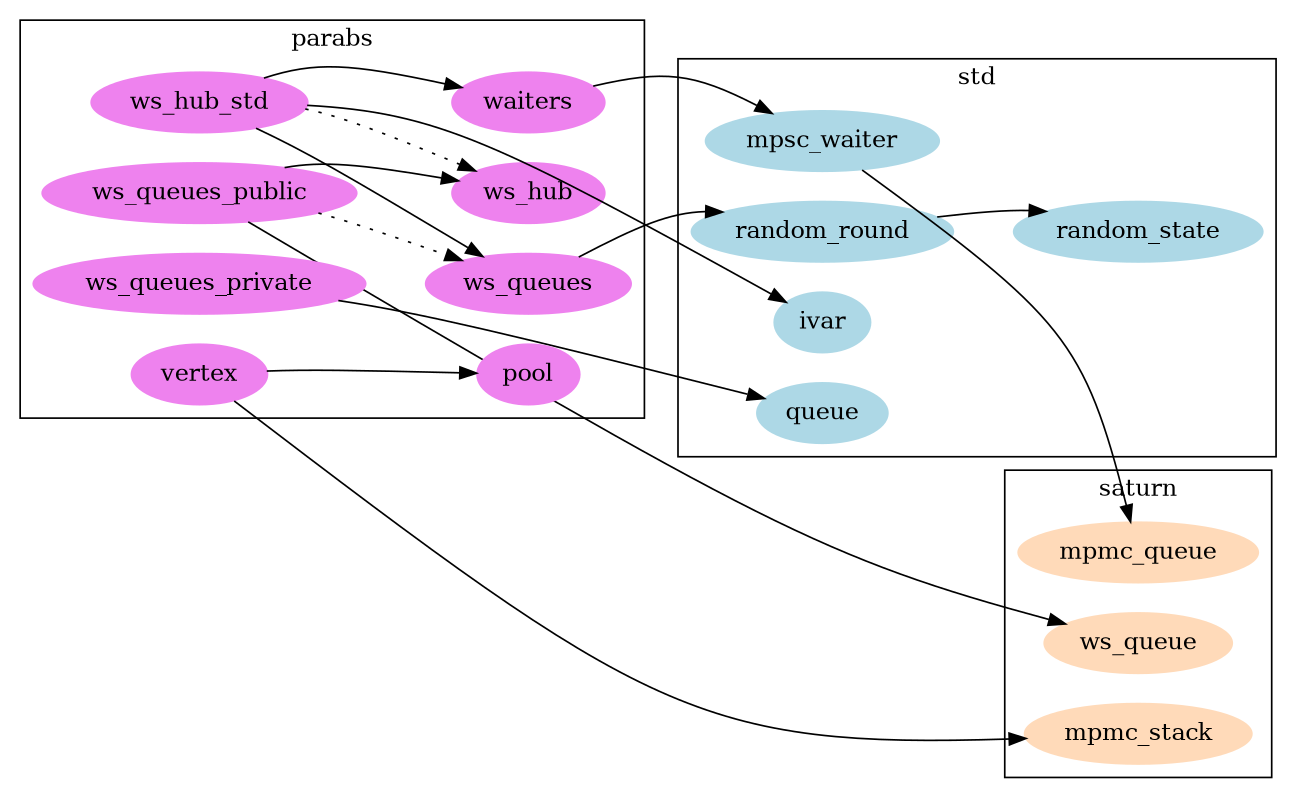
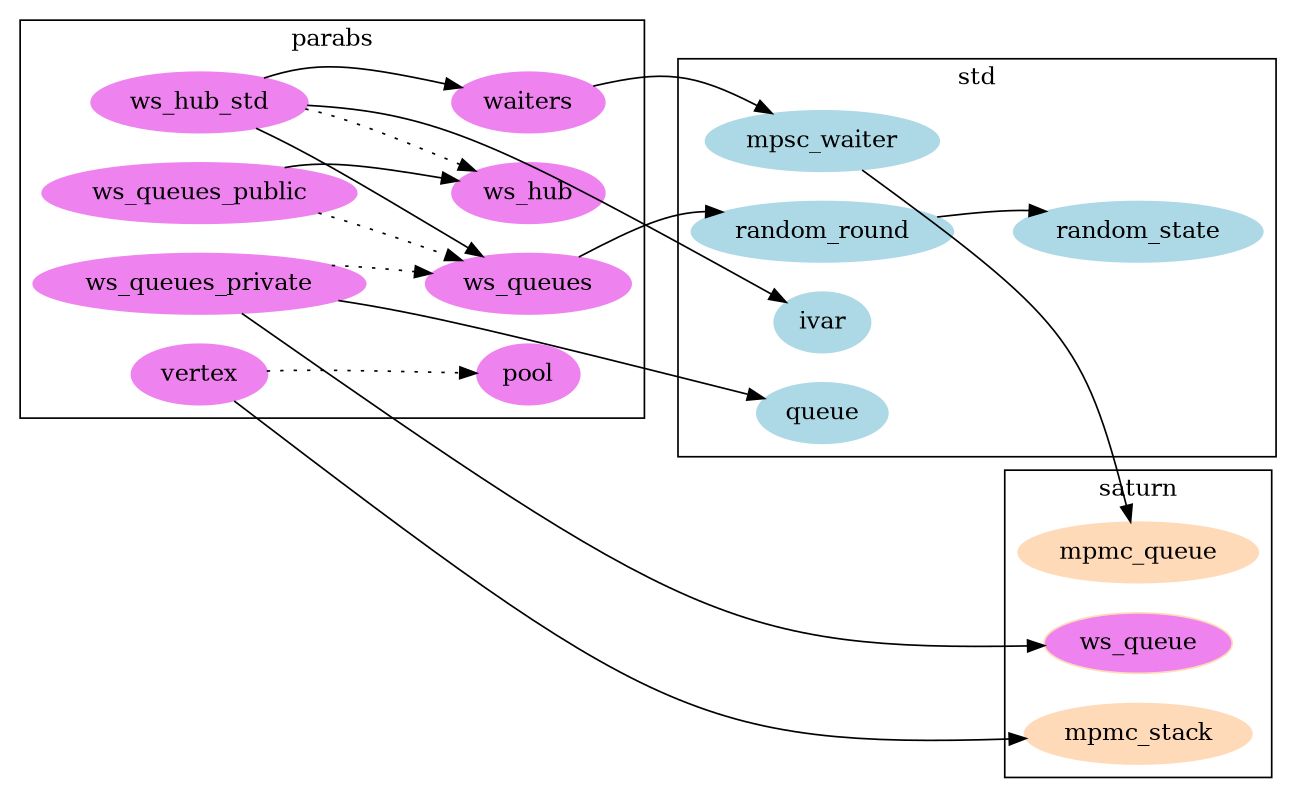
none -> (373, 268)
(363, 371) -> (363, 371)
(636, 447) -> (606, 555)
(1138, 643) -> (1138, 643)
